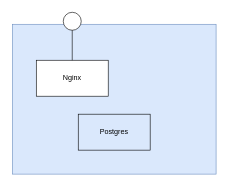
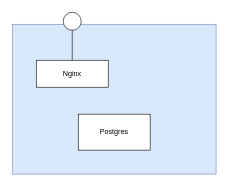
(72, 78) -> (72, 74)
(114, 132) -> (114, 132)
